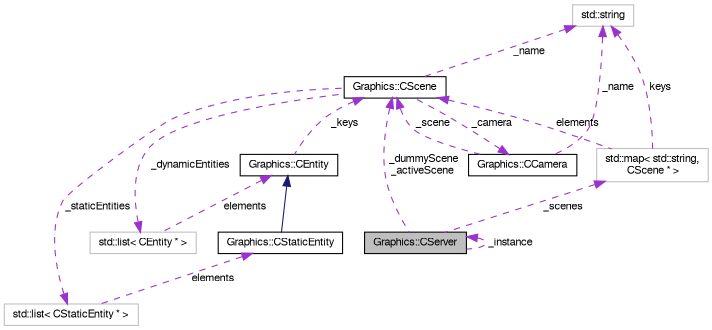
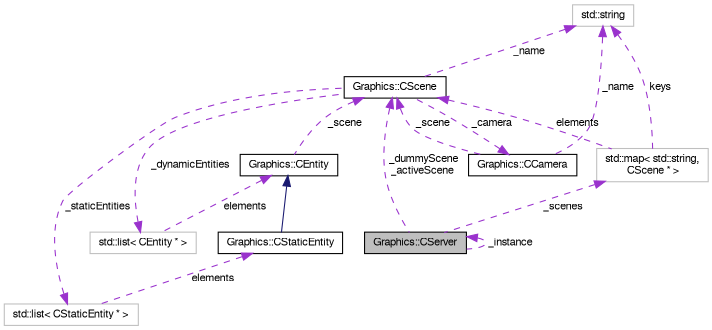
(344, 123) -> (344, 123)
